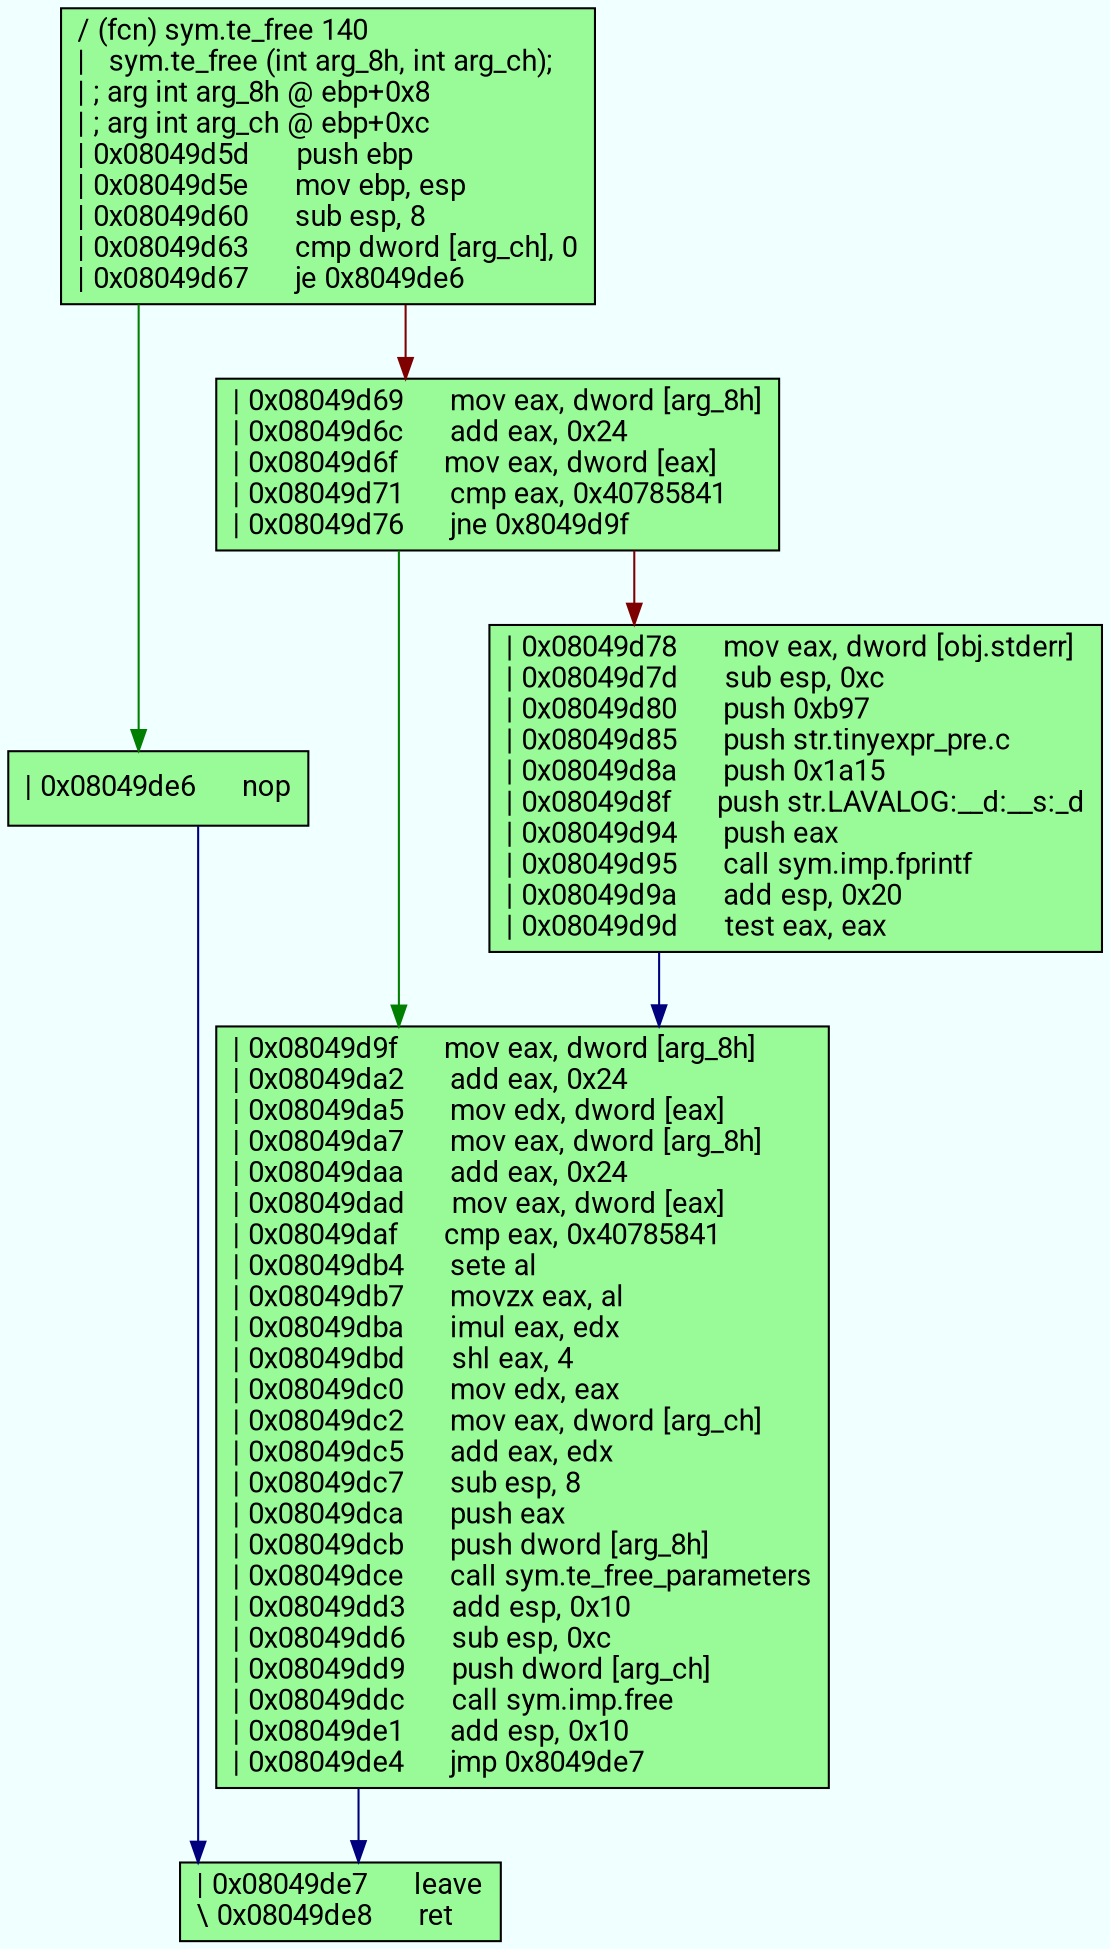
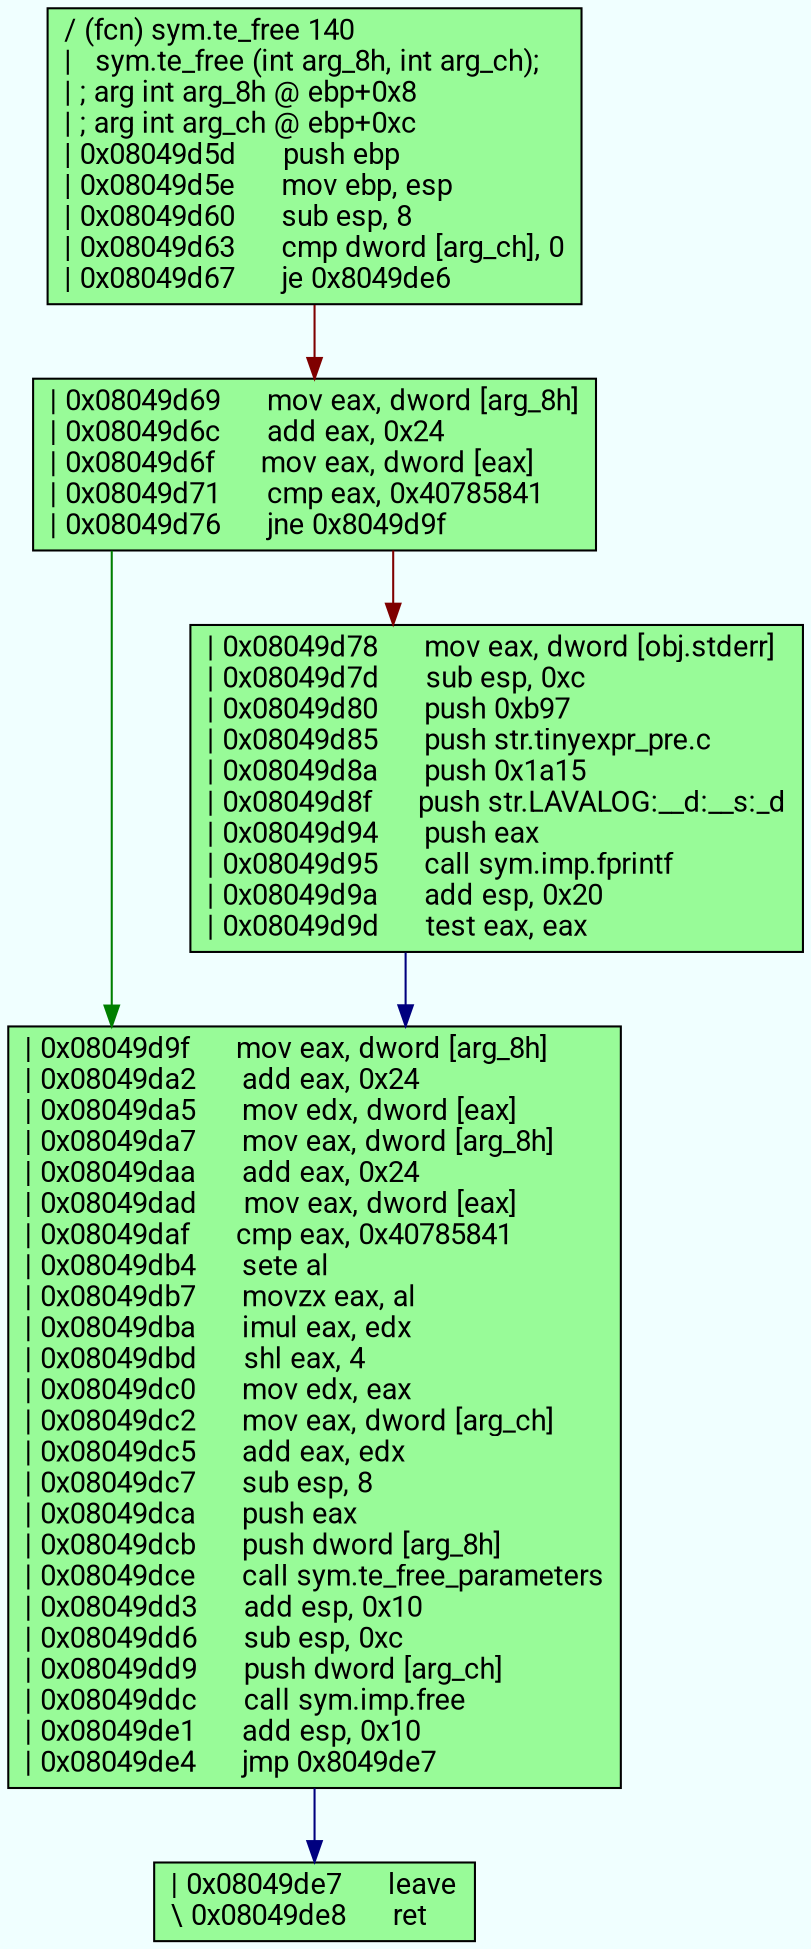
(158, 788) -> none
